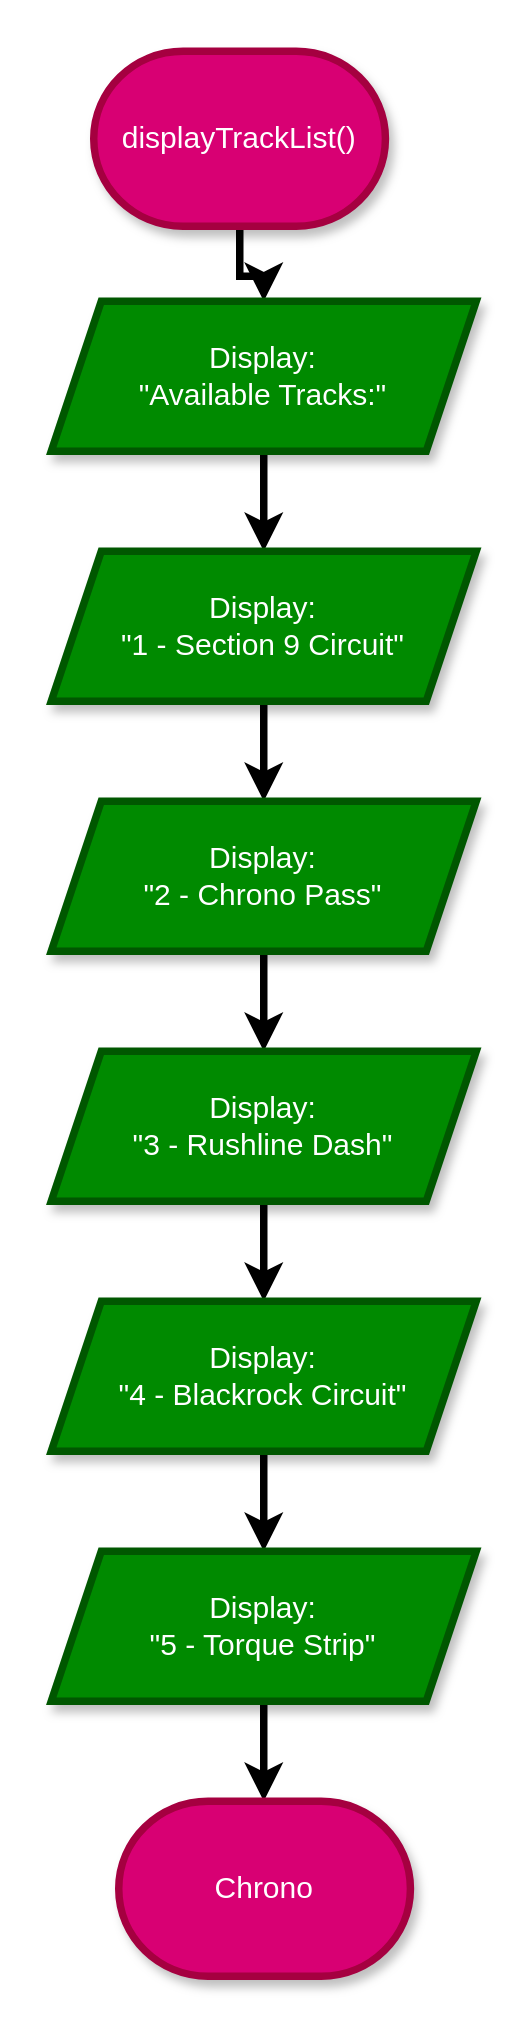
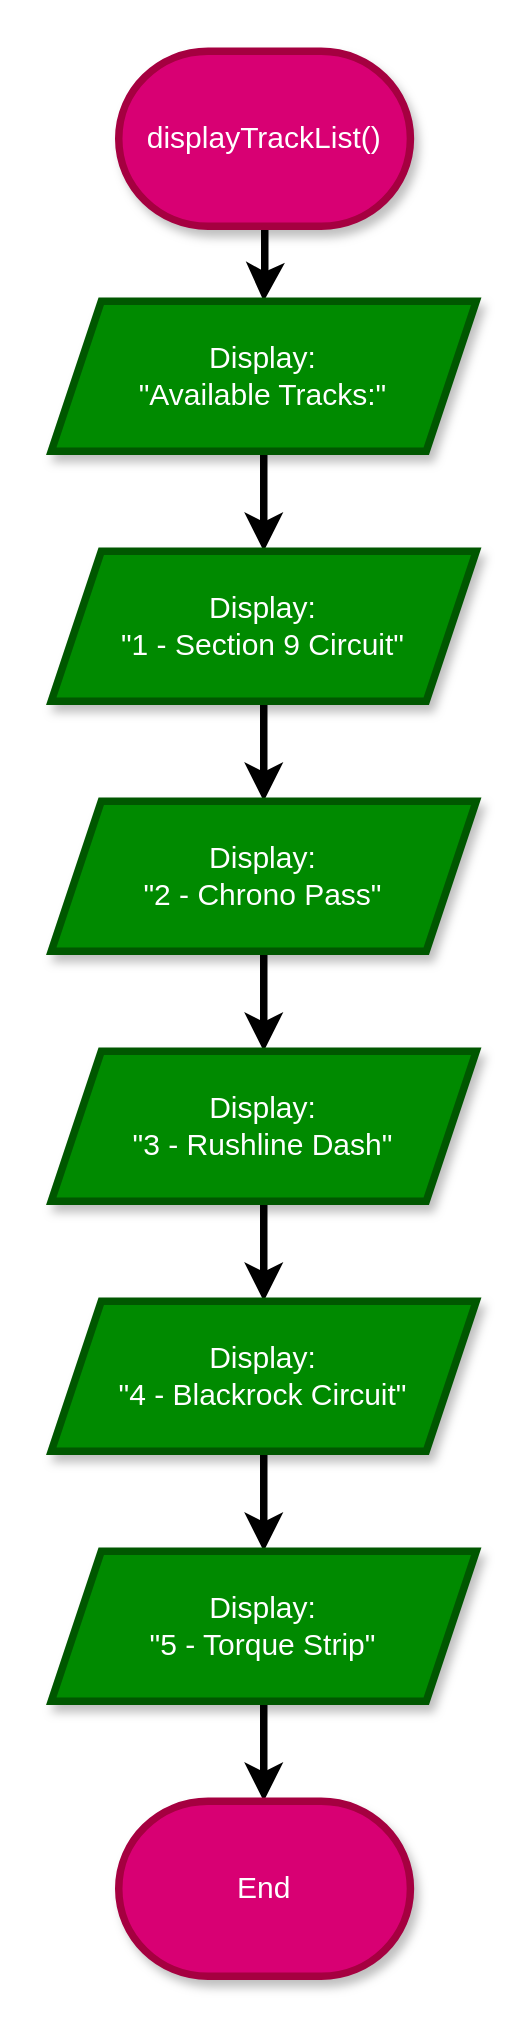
(240, 139) -> (265, 139)
(265, 1889) -> (265, 1889)
